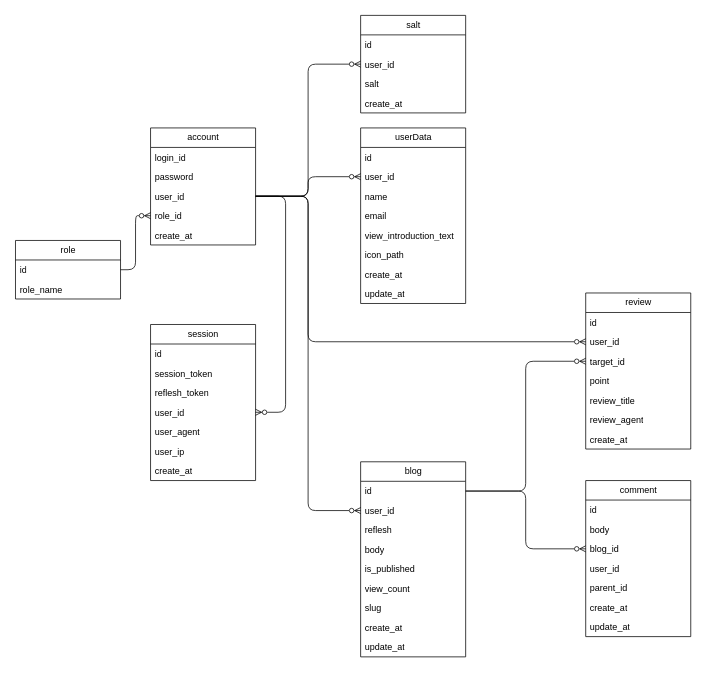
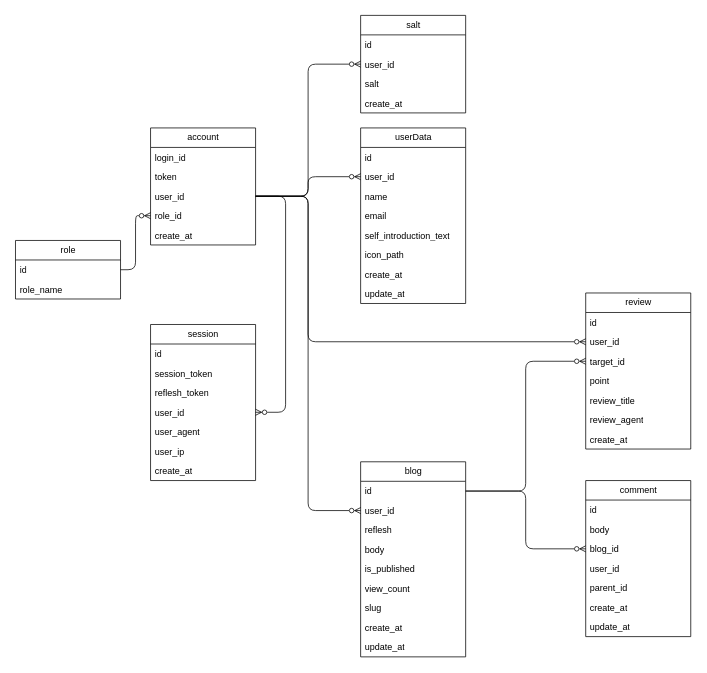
(175, 178) -> (167, 178)
(414, 241) -> (414, 241)
